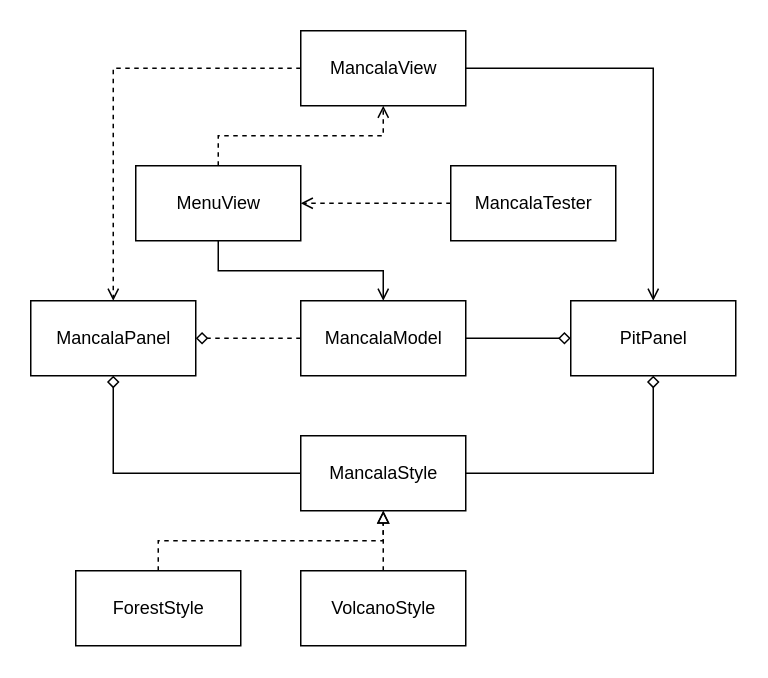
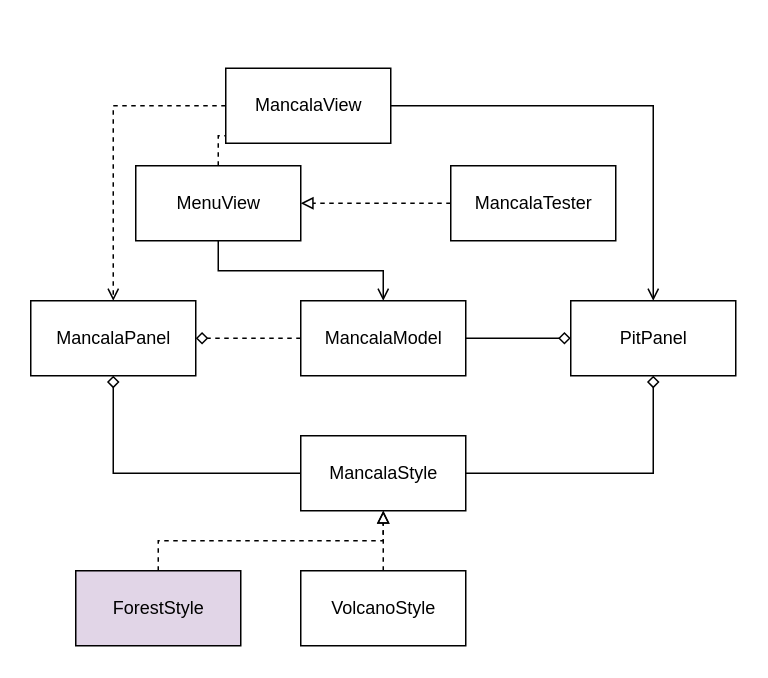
(383, 68) -> (308, 106)
(310, 203) -> (314, 203)
(158, 608) -> (158, 608)
